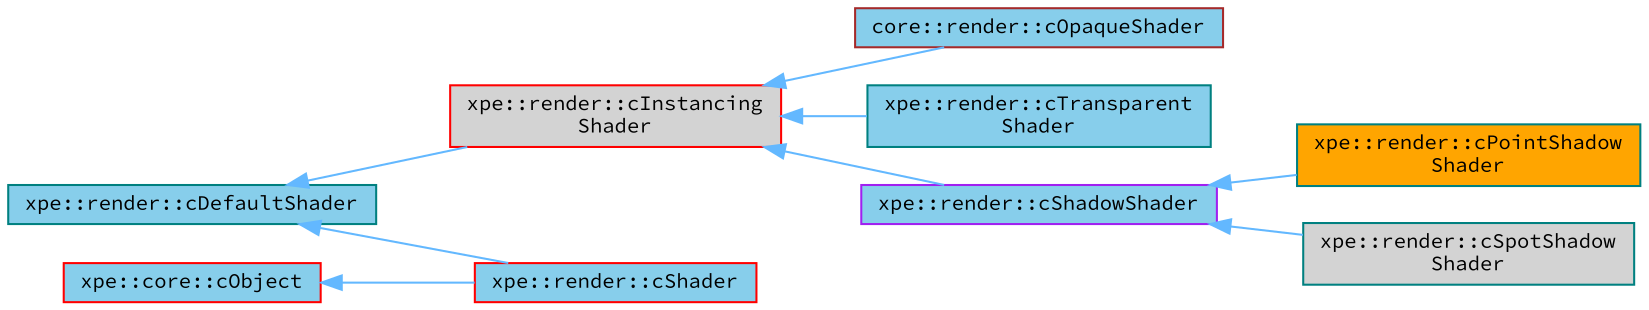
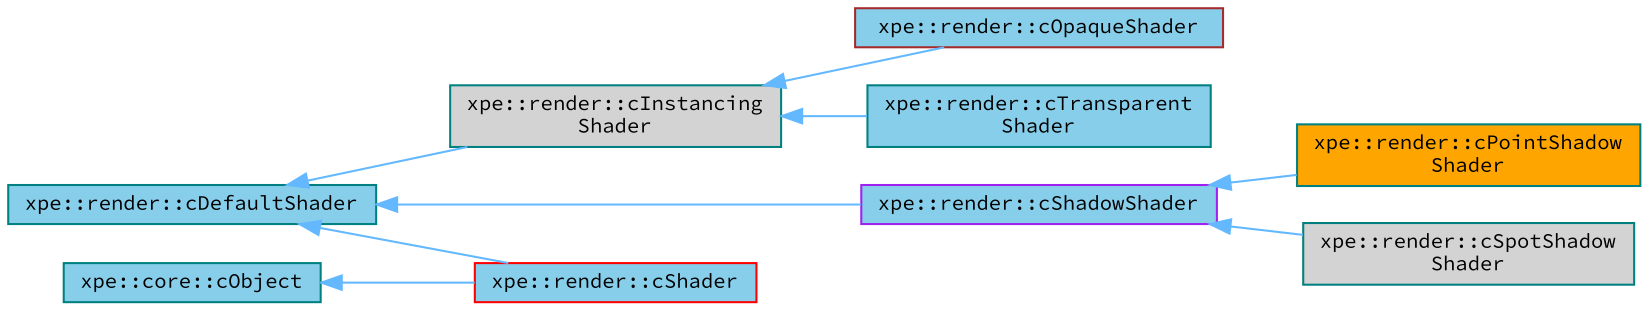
(1039, 28) -> (1039, 28)
(616, 116) -> (616, 116)
(865, 168) -> (629, 205)
(192, 283) -> (192, 283)
